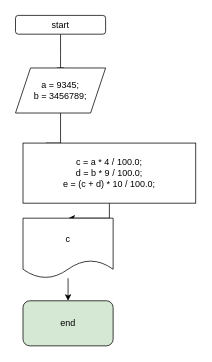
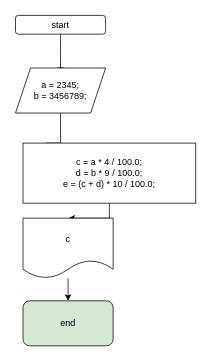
(60, 90) -> (60, 90)
